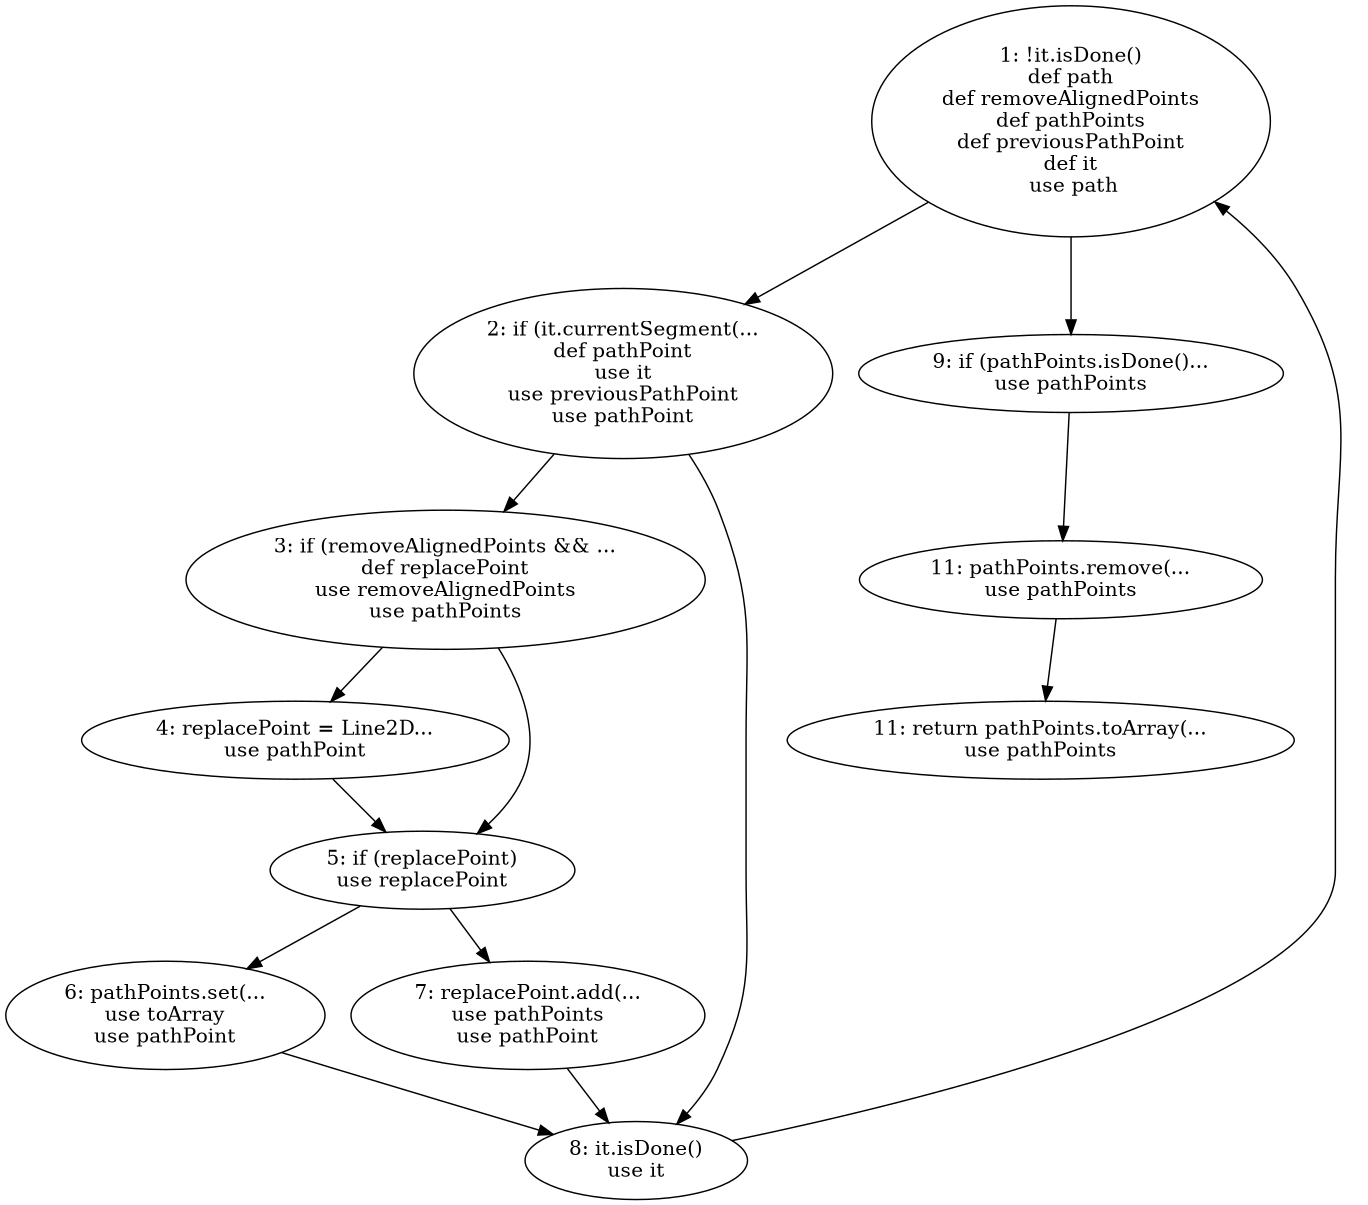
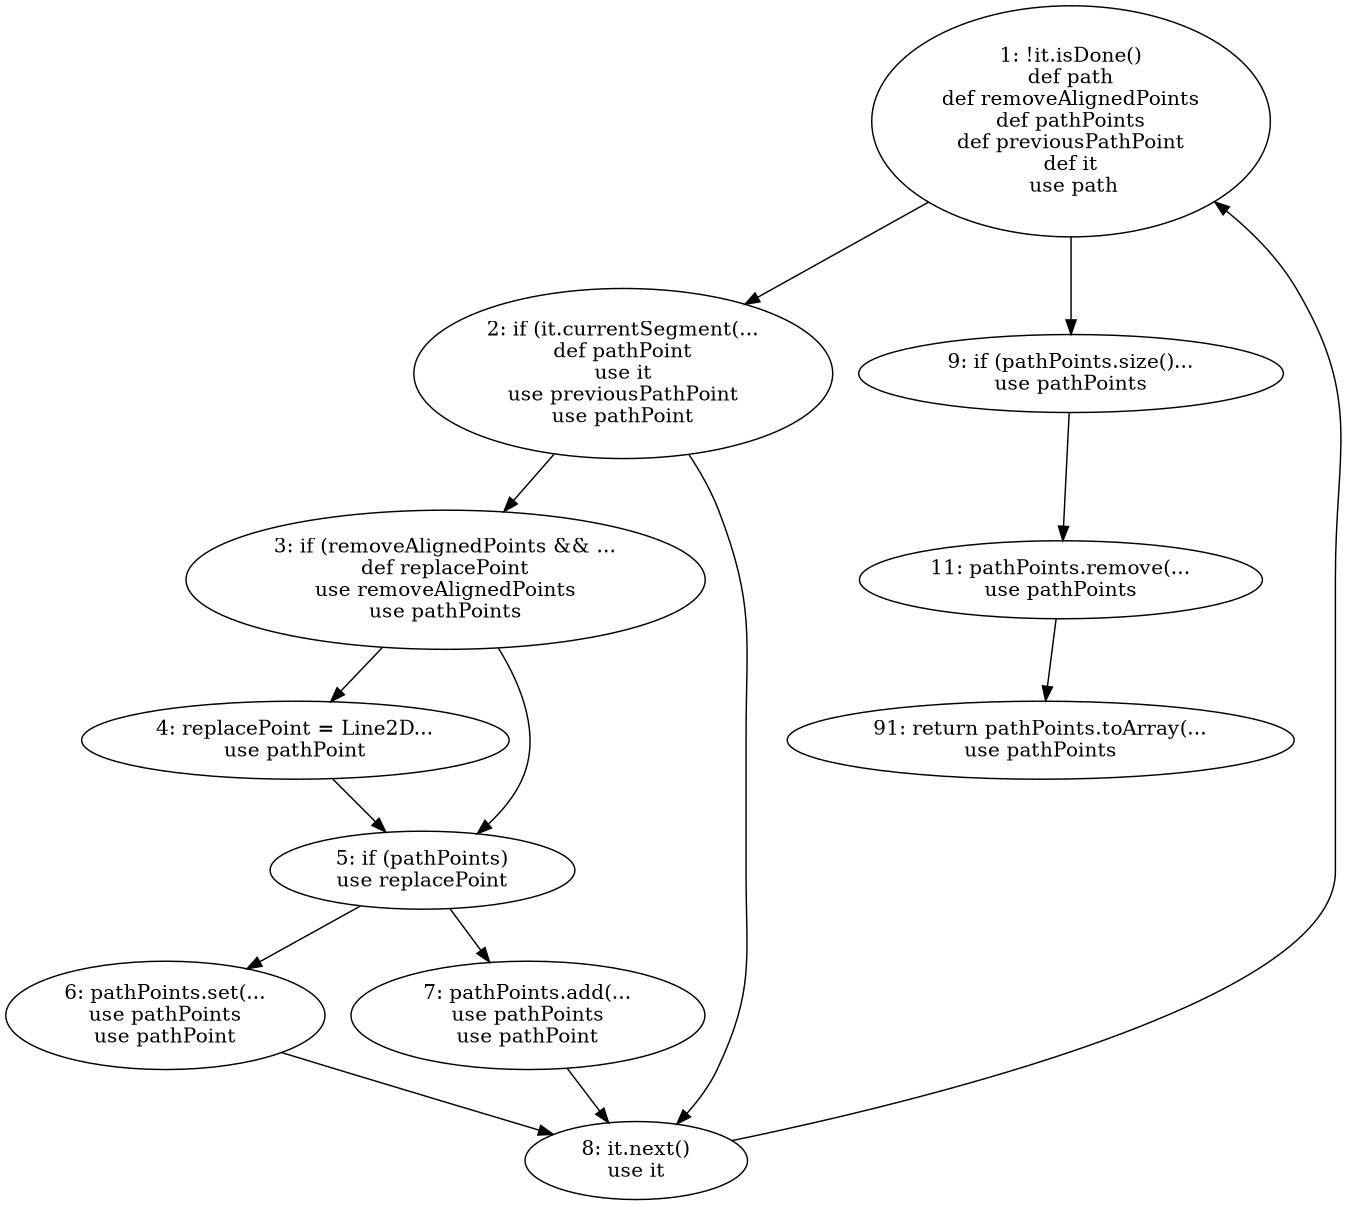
(1071, 374) -> (1071, 374)
(1041, 740) -> (1041, 740)
(422, 870) -> (422, 870)
(165, 1015) -> (165, 1015)
(528, 1015) -> (528, 1015)
(636, 1161) -> (636, 1161)
